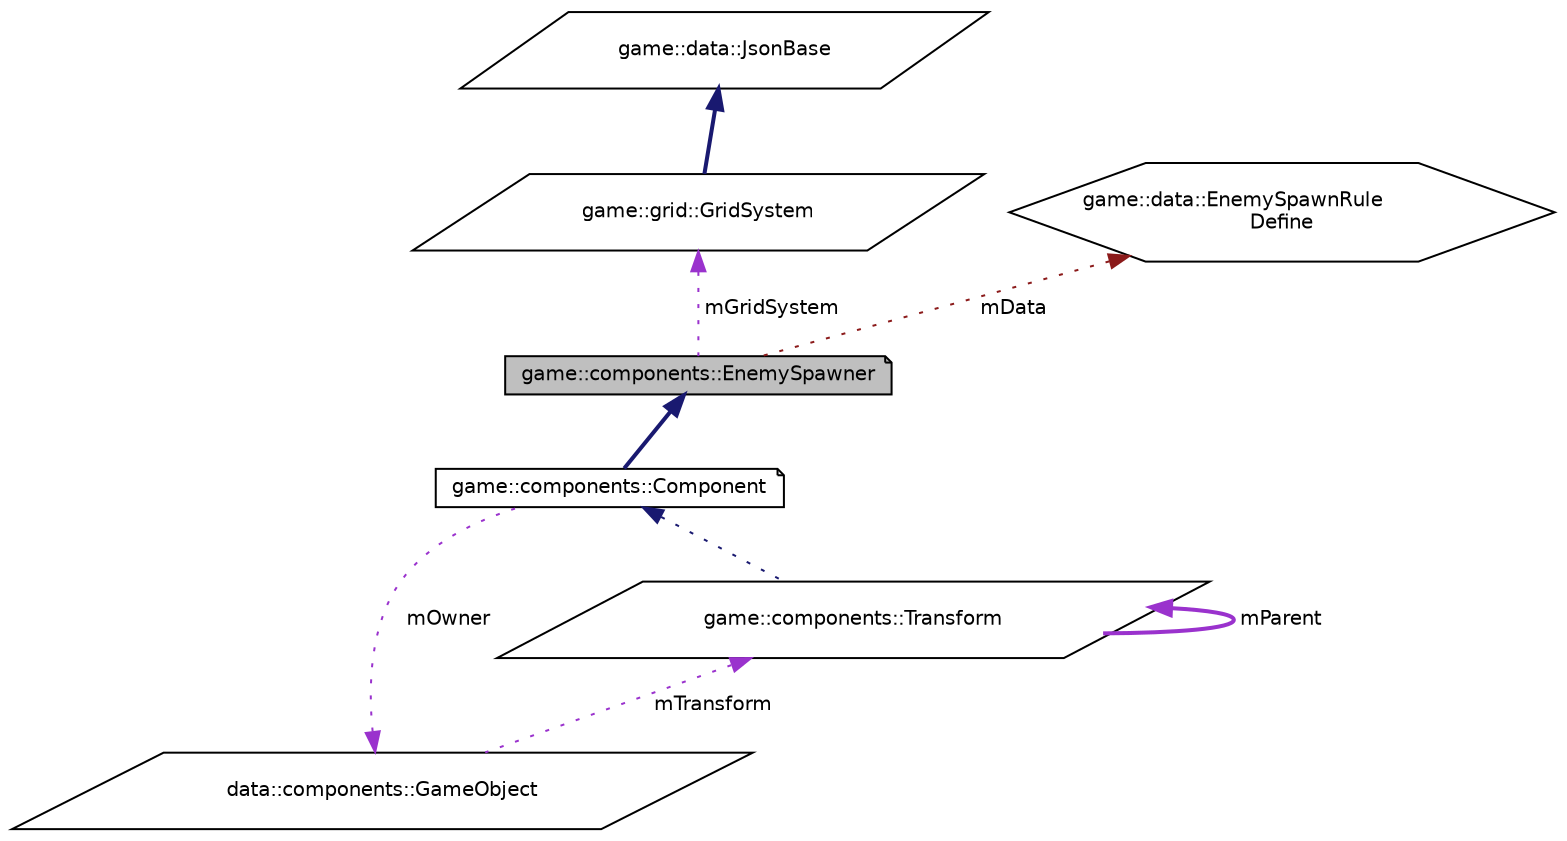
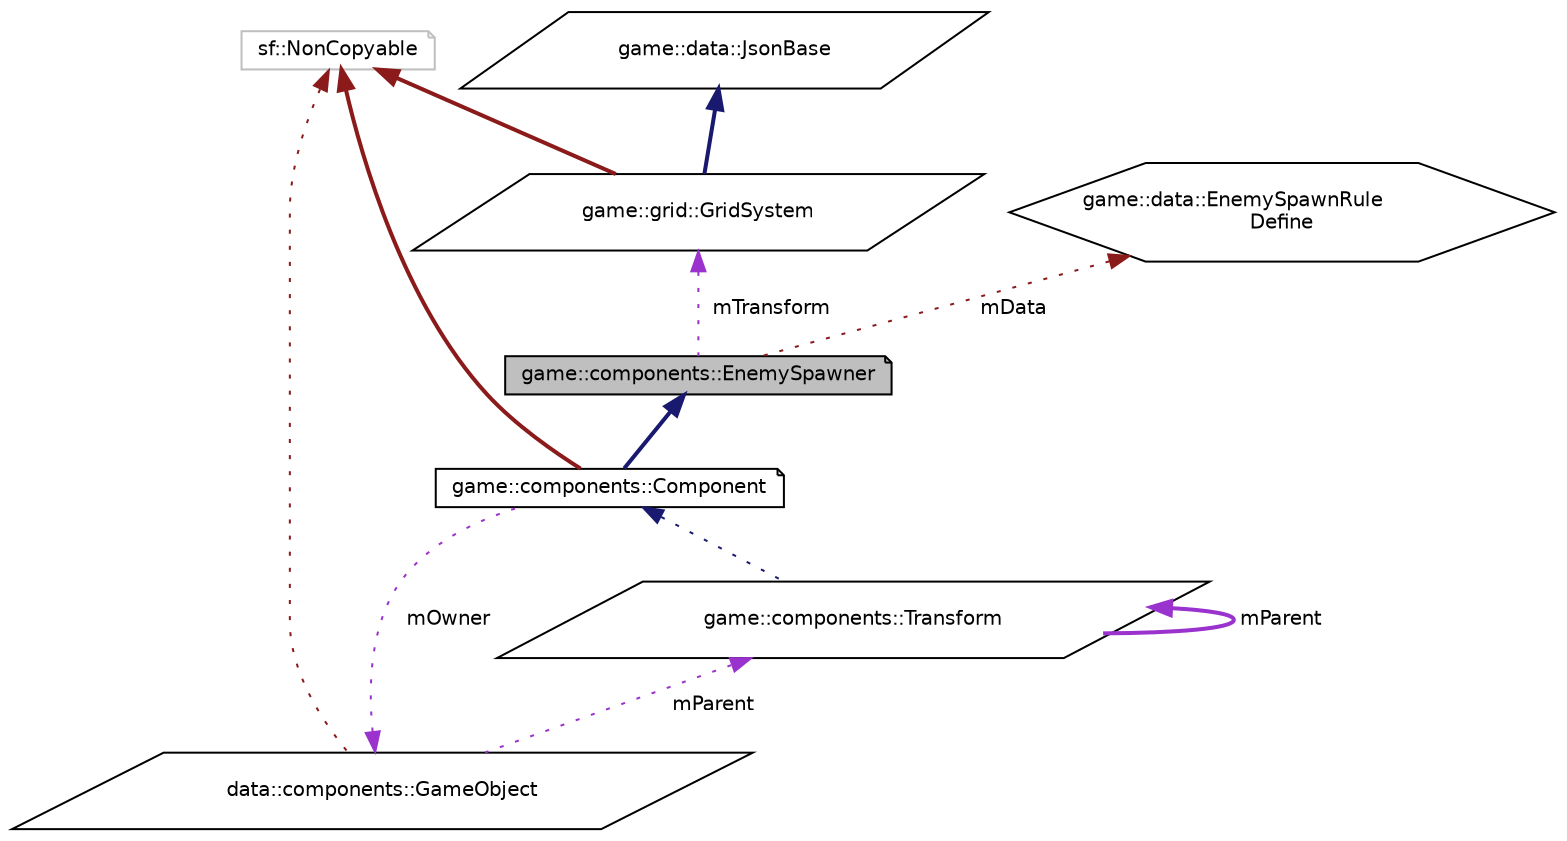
none -> (338, 50)
(769, 309) -> (769, 309)
(710, 705) -> (710, 705)
